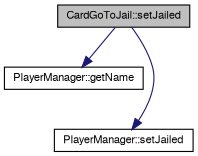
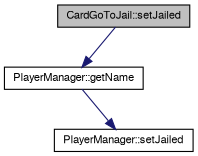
(154, 73) -> (95, 105)
